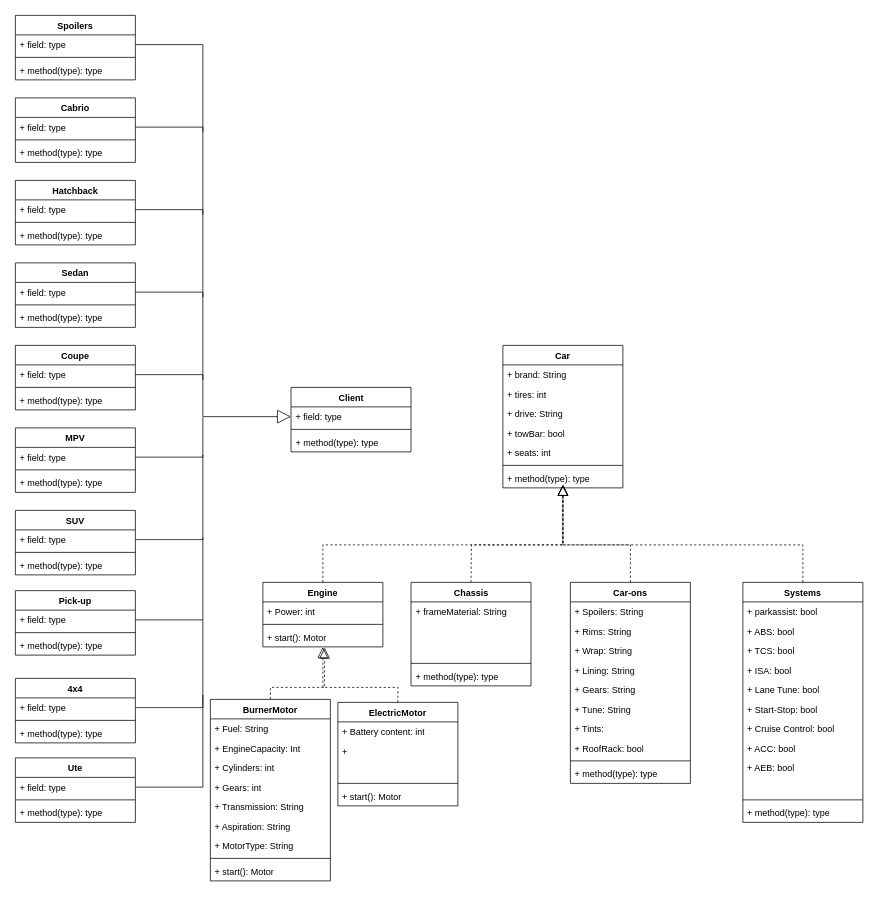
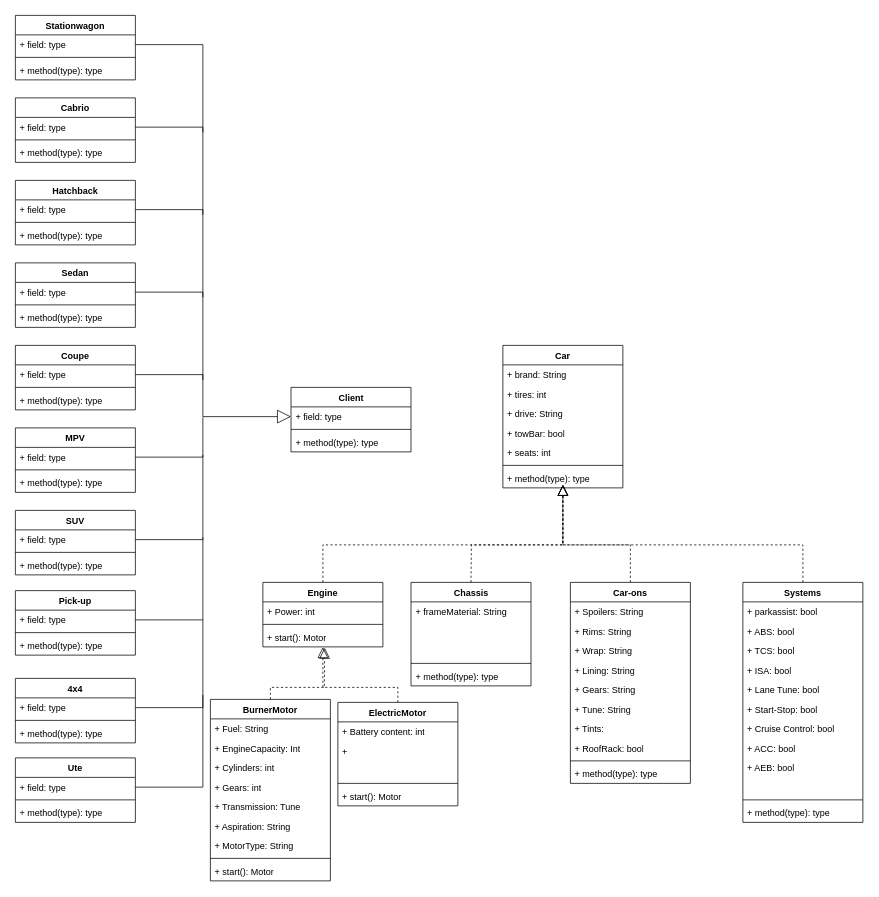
(75, 26) -> (75, 26)
(263, 808) -> (259, 808)
